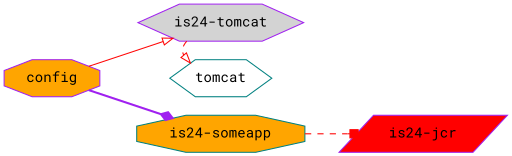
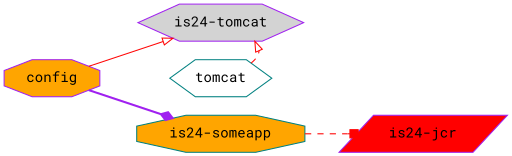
(183, 48) -> (256, 58)
